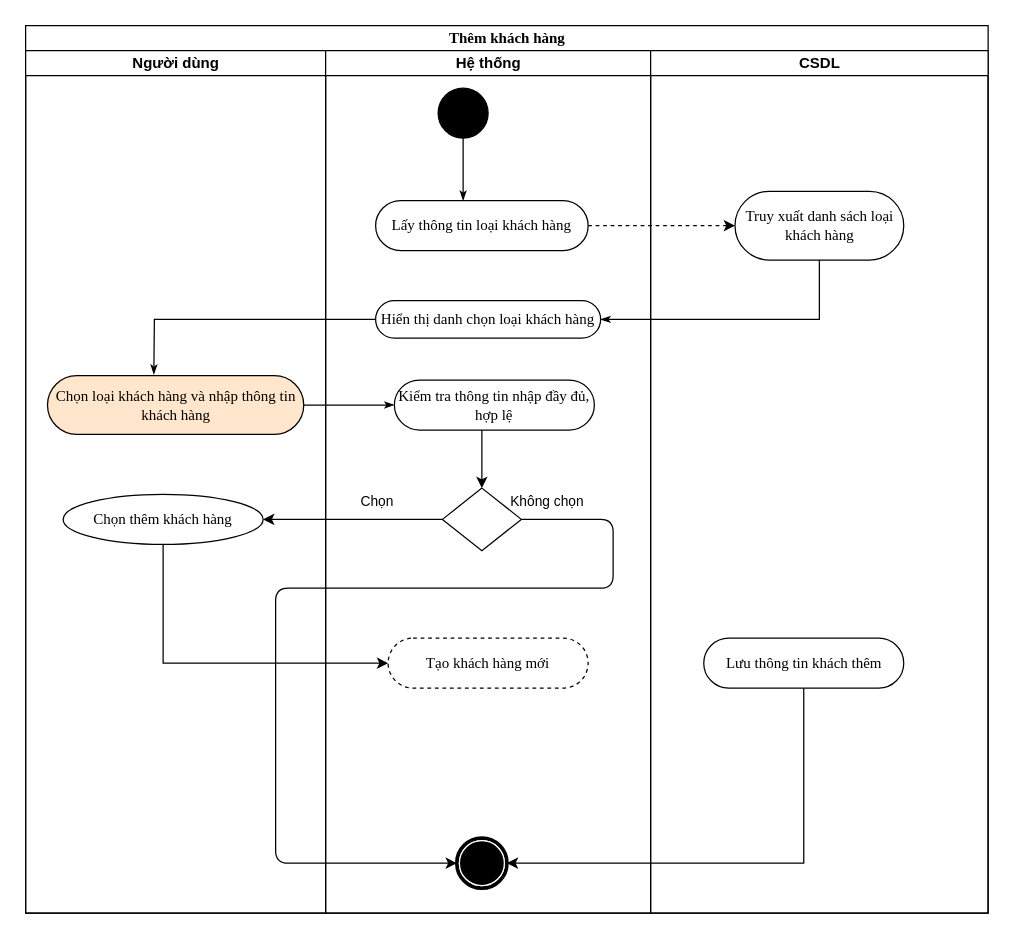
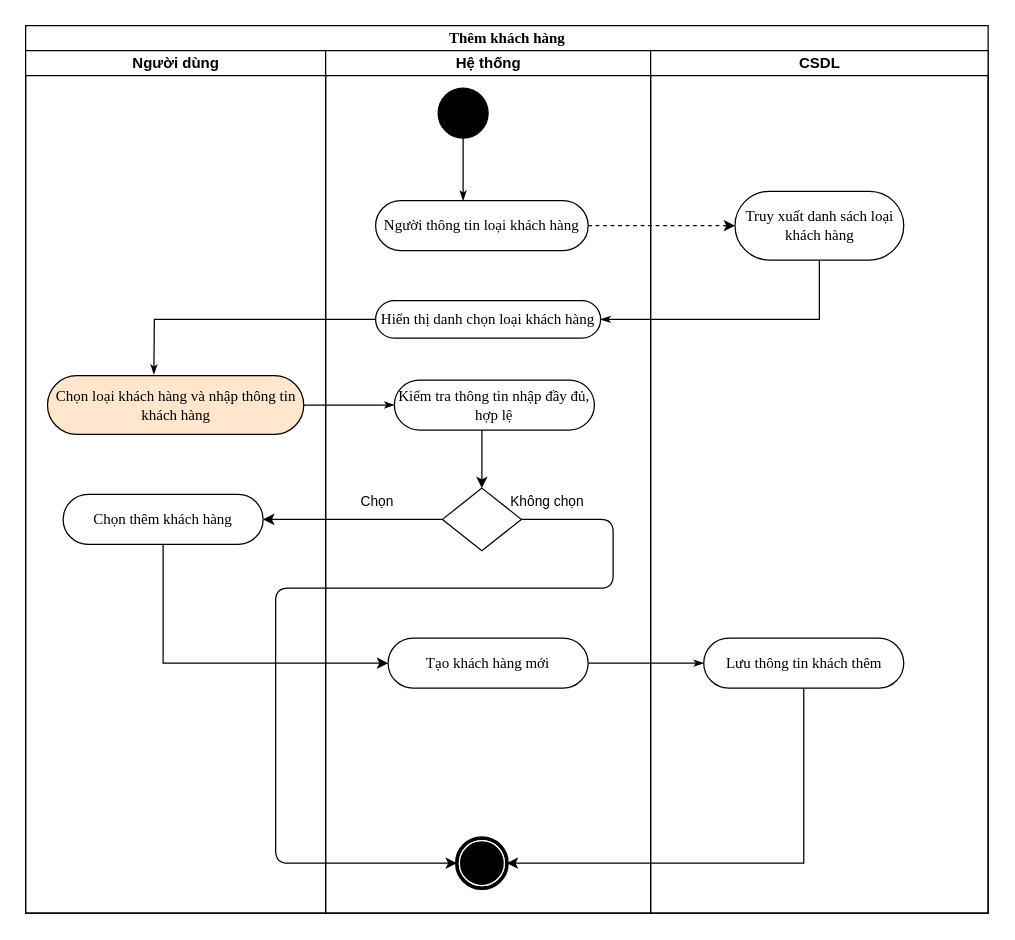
(482, 226) -> (482, 226)
(163, 519) -> (163, 519)
(488, 663) -> (488, 663)
none -> (642, 663)
